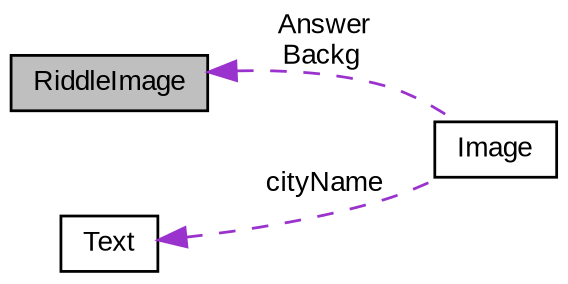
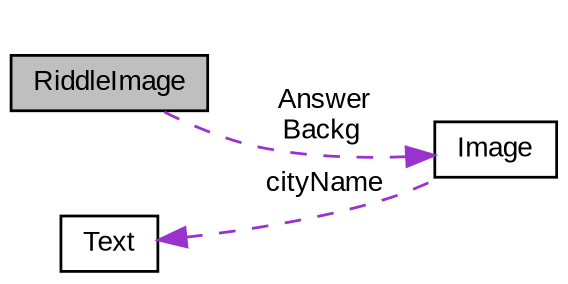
(352, 79) -> (280, 151)
